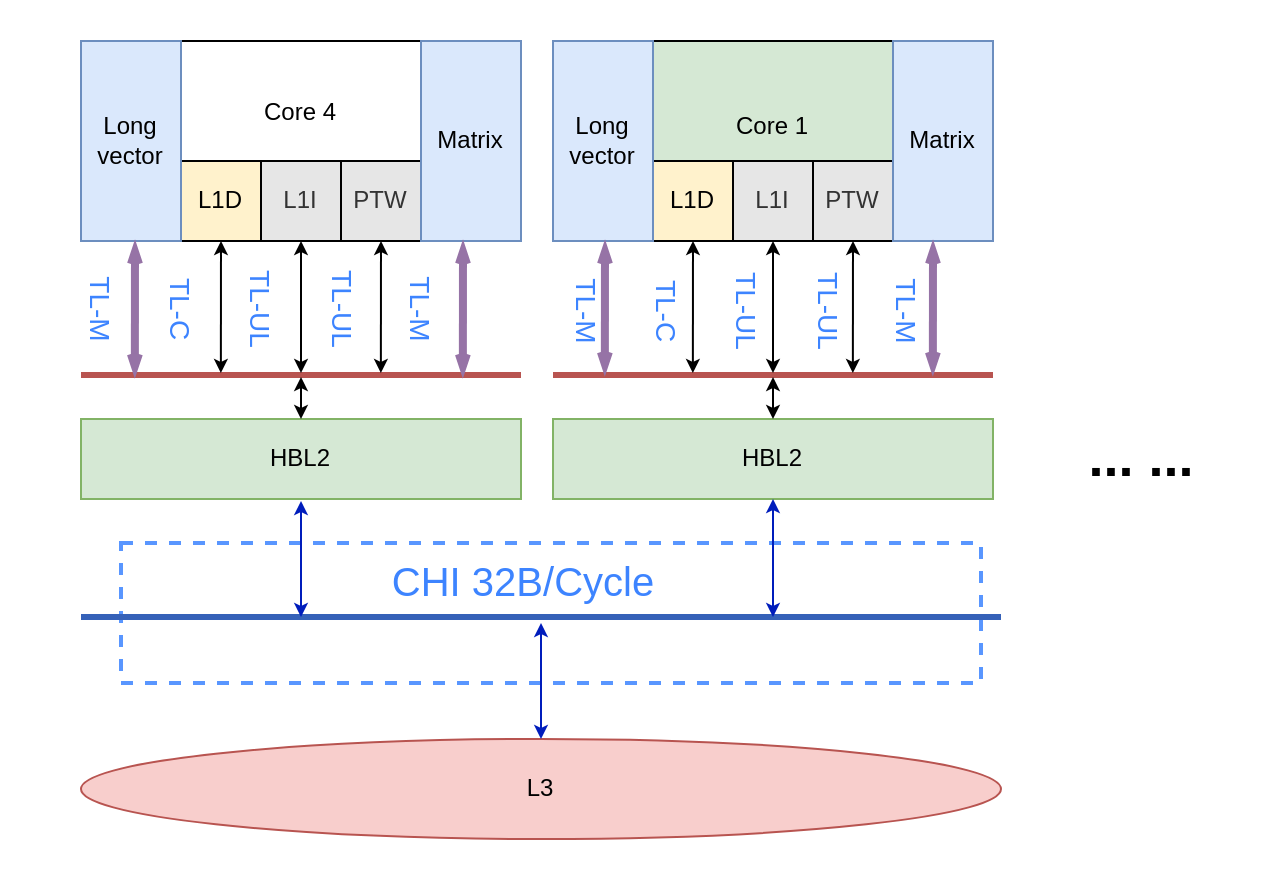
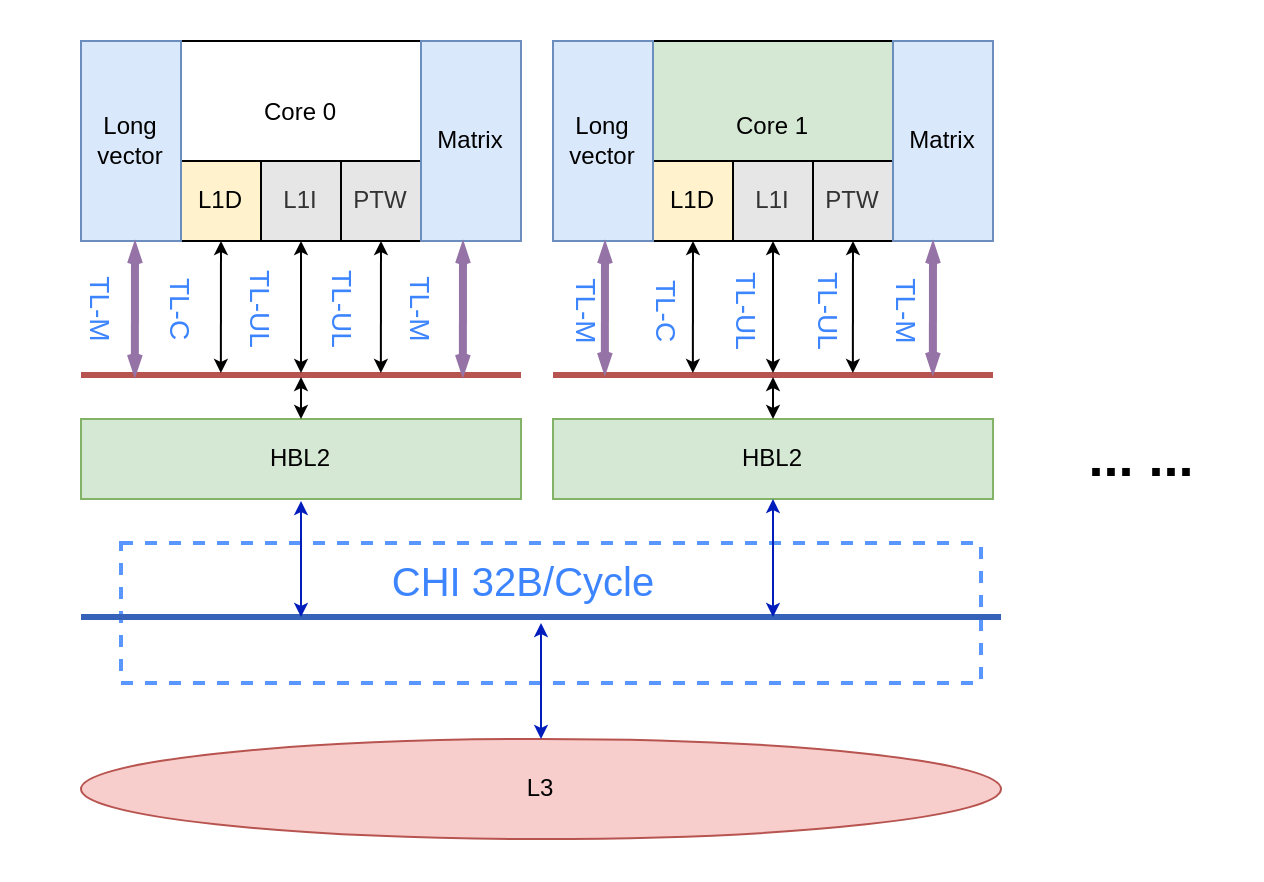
(301, 141) -> (301, 141)
